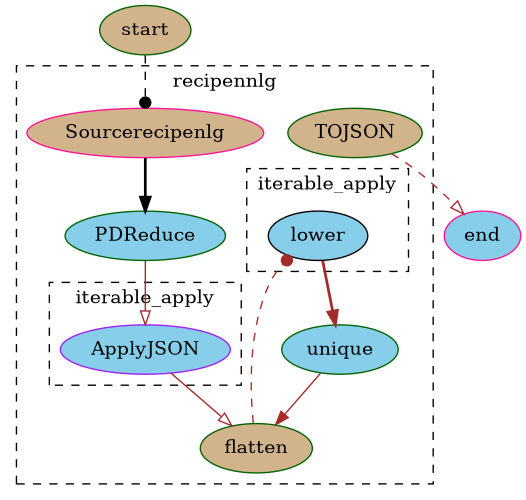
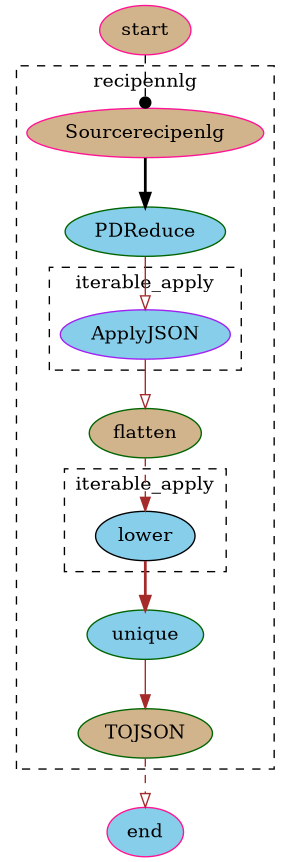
(145, 30) -> (145, 30)
(254, 341) -> (145, 478)
(303, 394) -> (145, 677)
